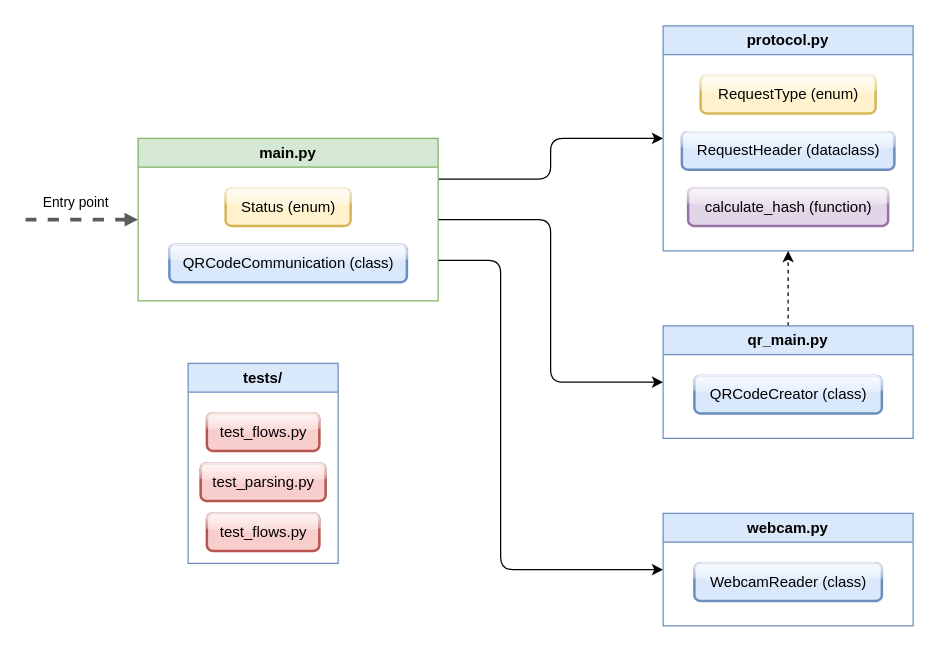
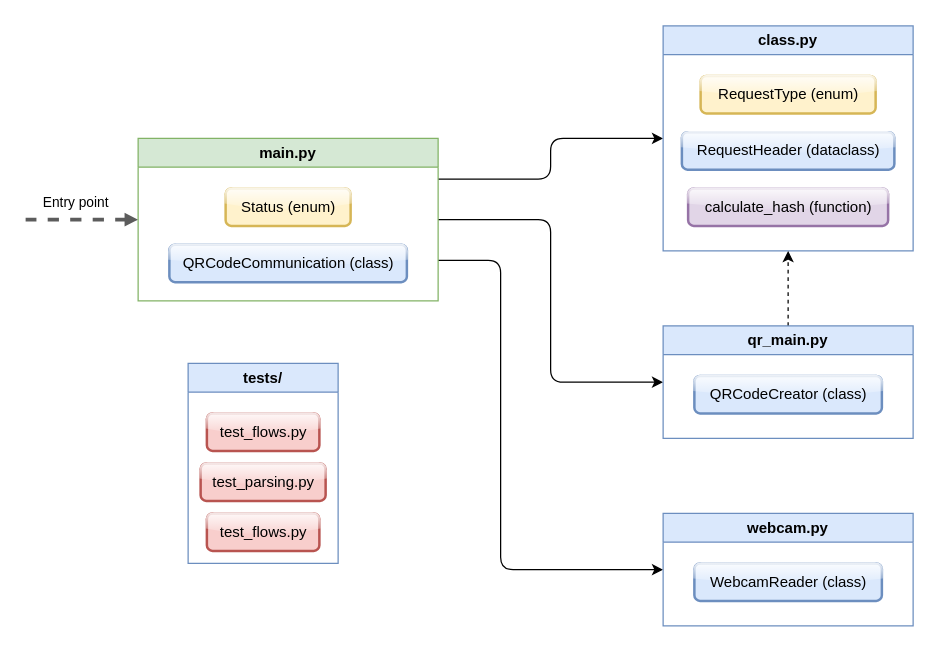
(788, 41) -> (788, 41)
